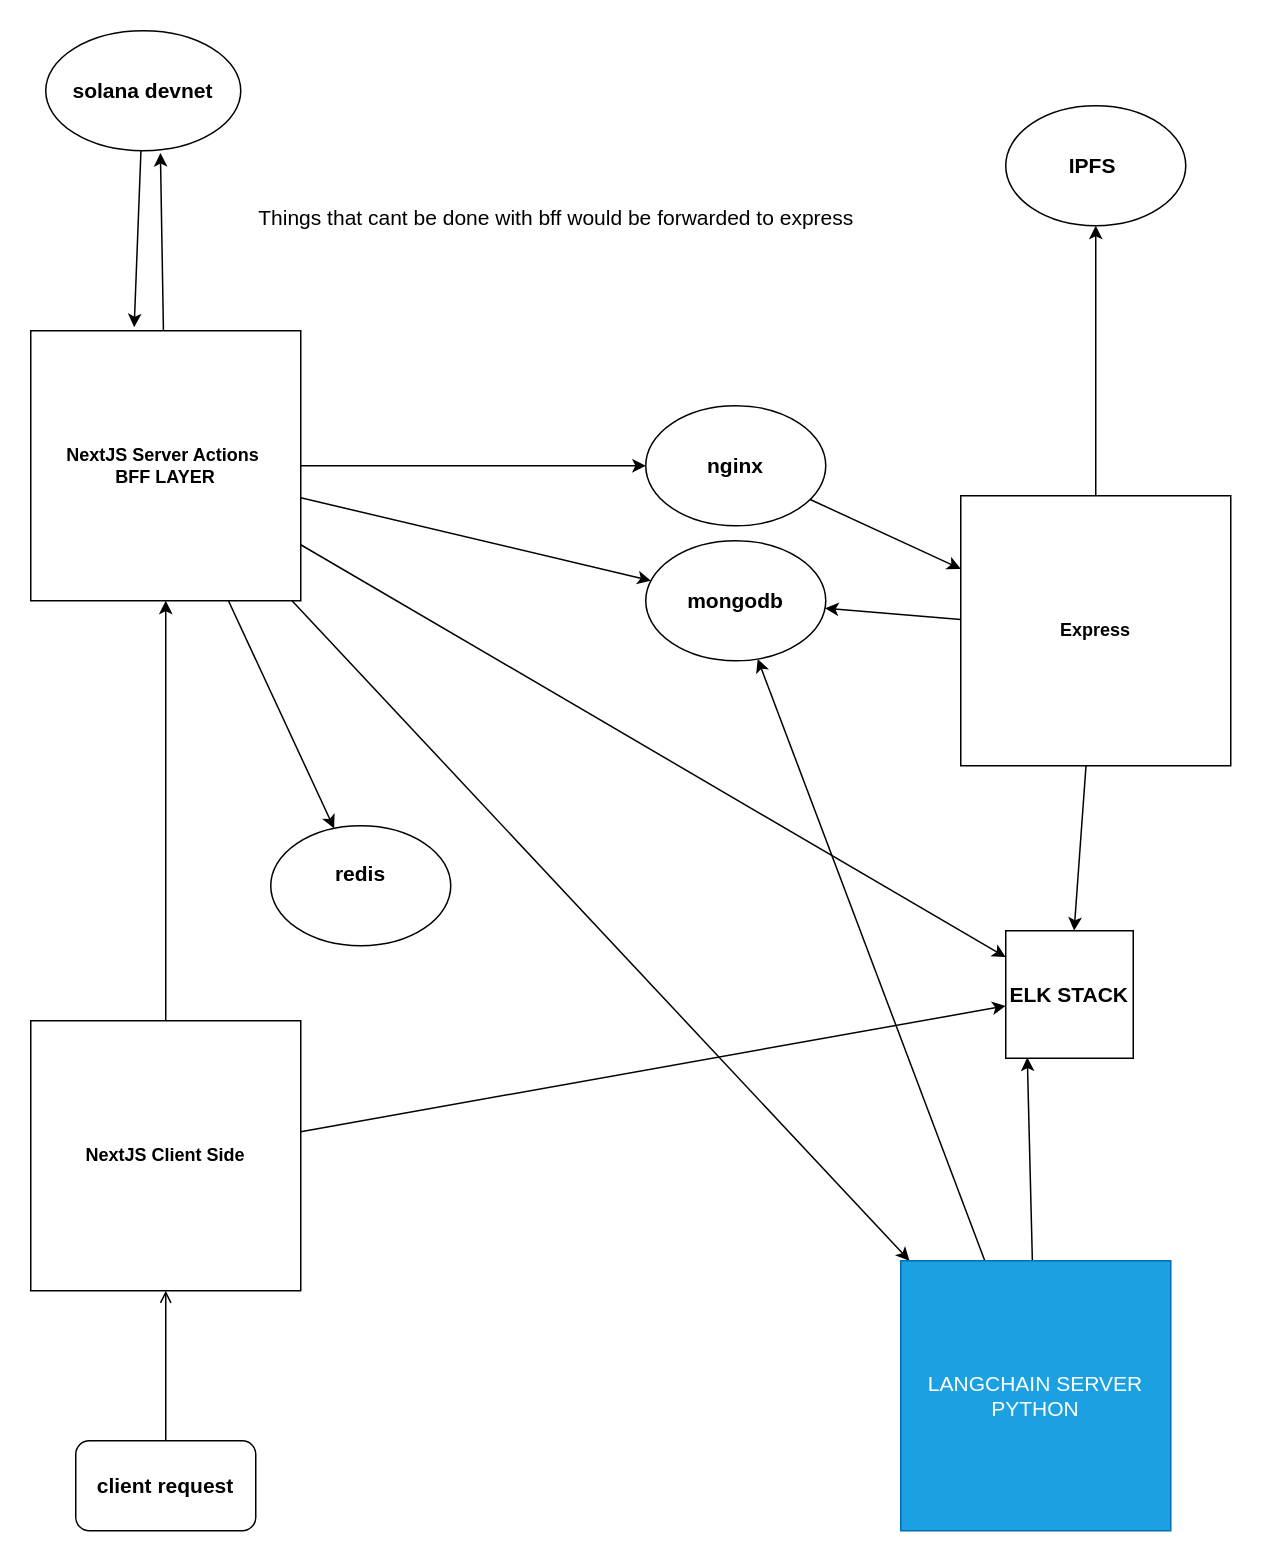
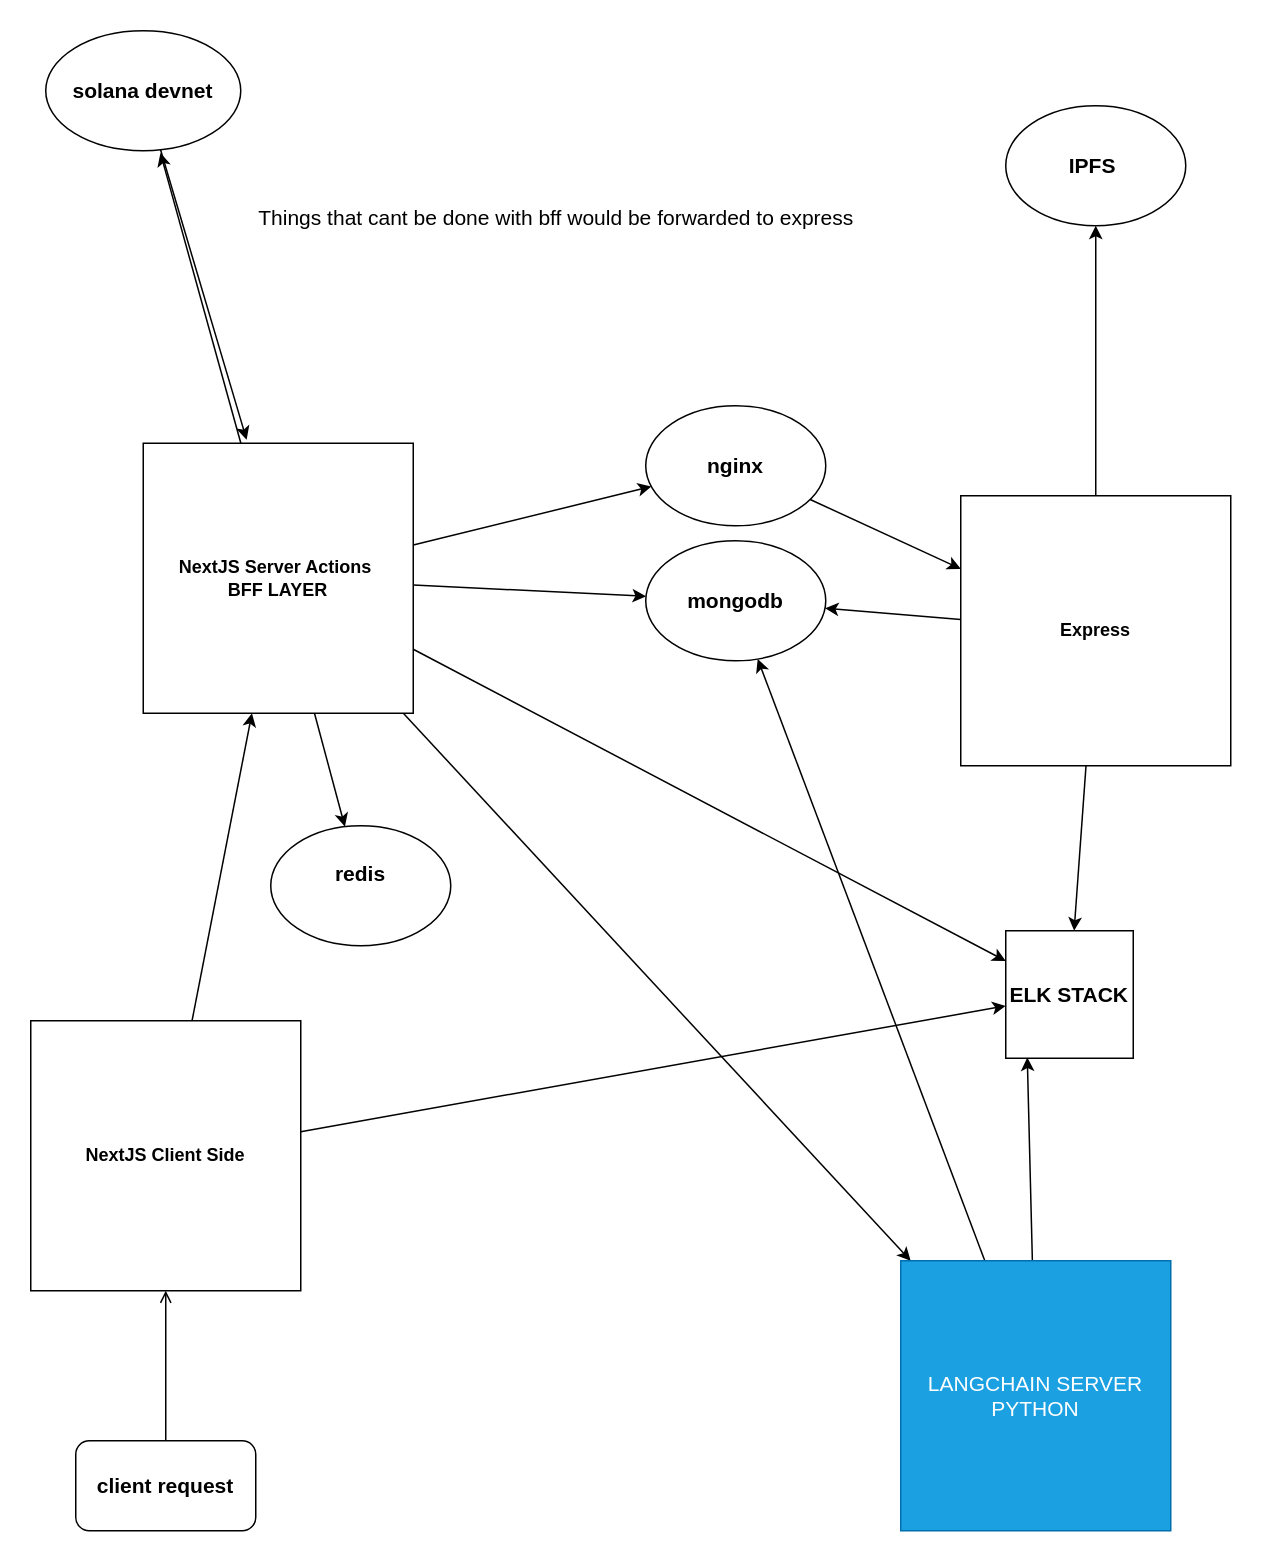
(166, 466) -> (278, 578)
